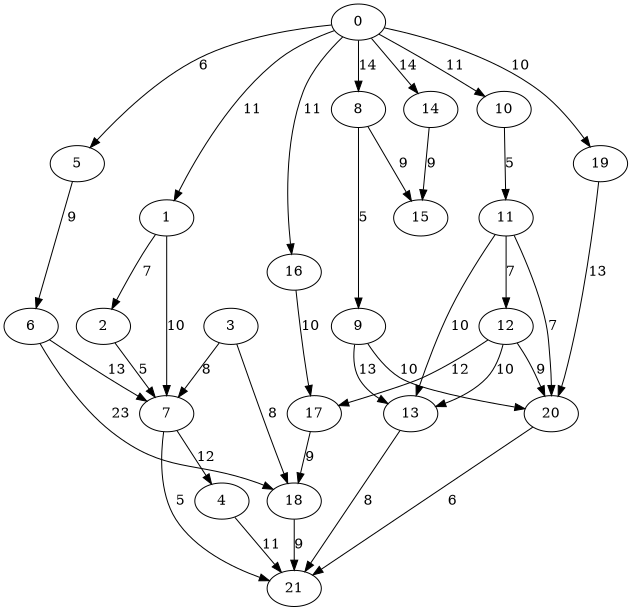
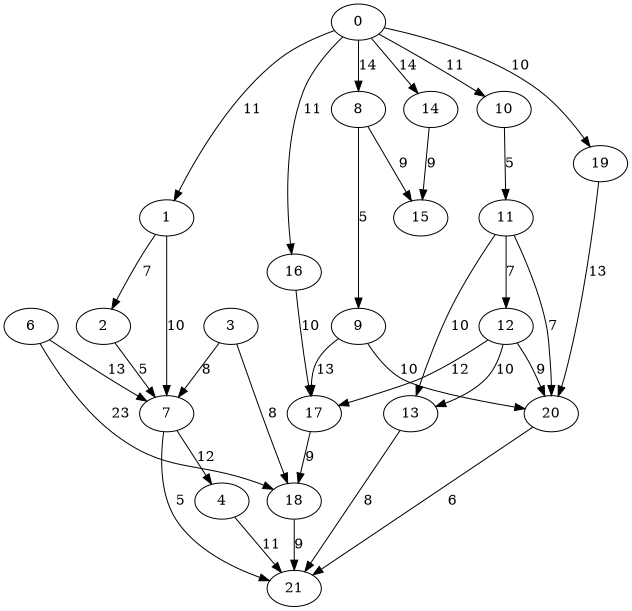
(77, 164) -> none
(358, 376) -> (319, 359)
